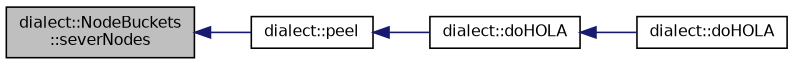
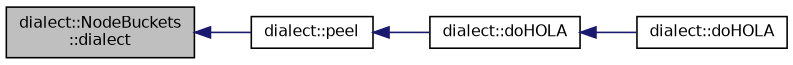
(100, 32) -> (100, 32)
